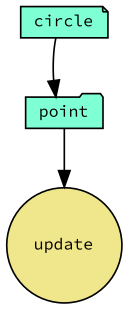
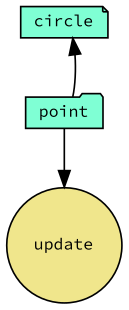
(53, 59) -> (75, 76)
